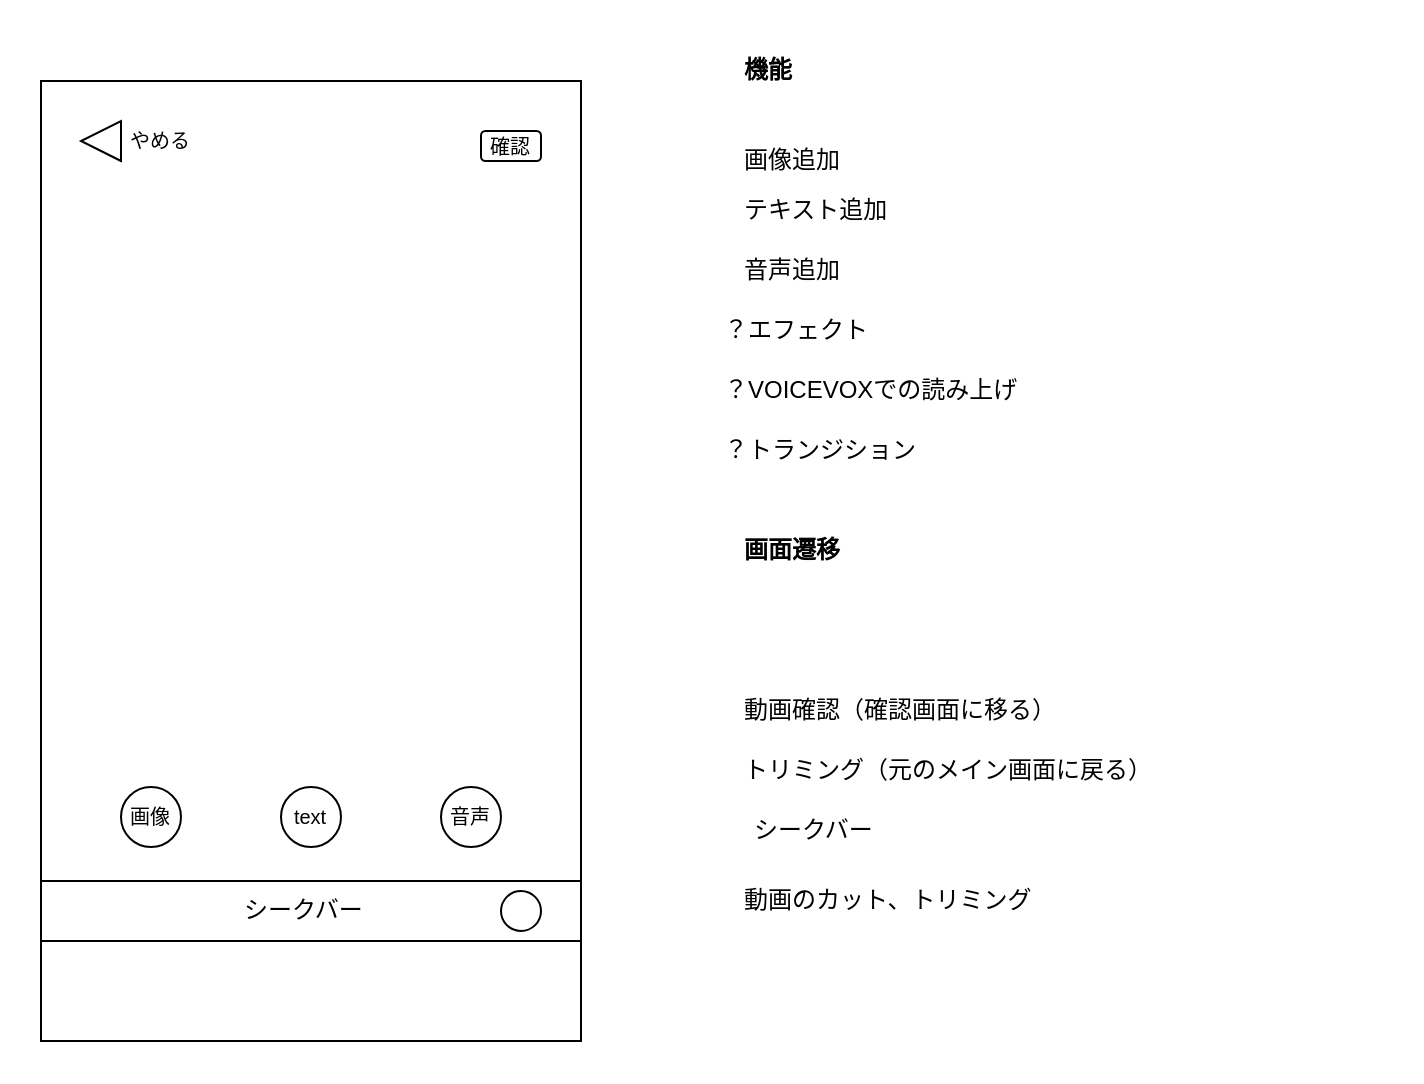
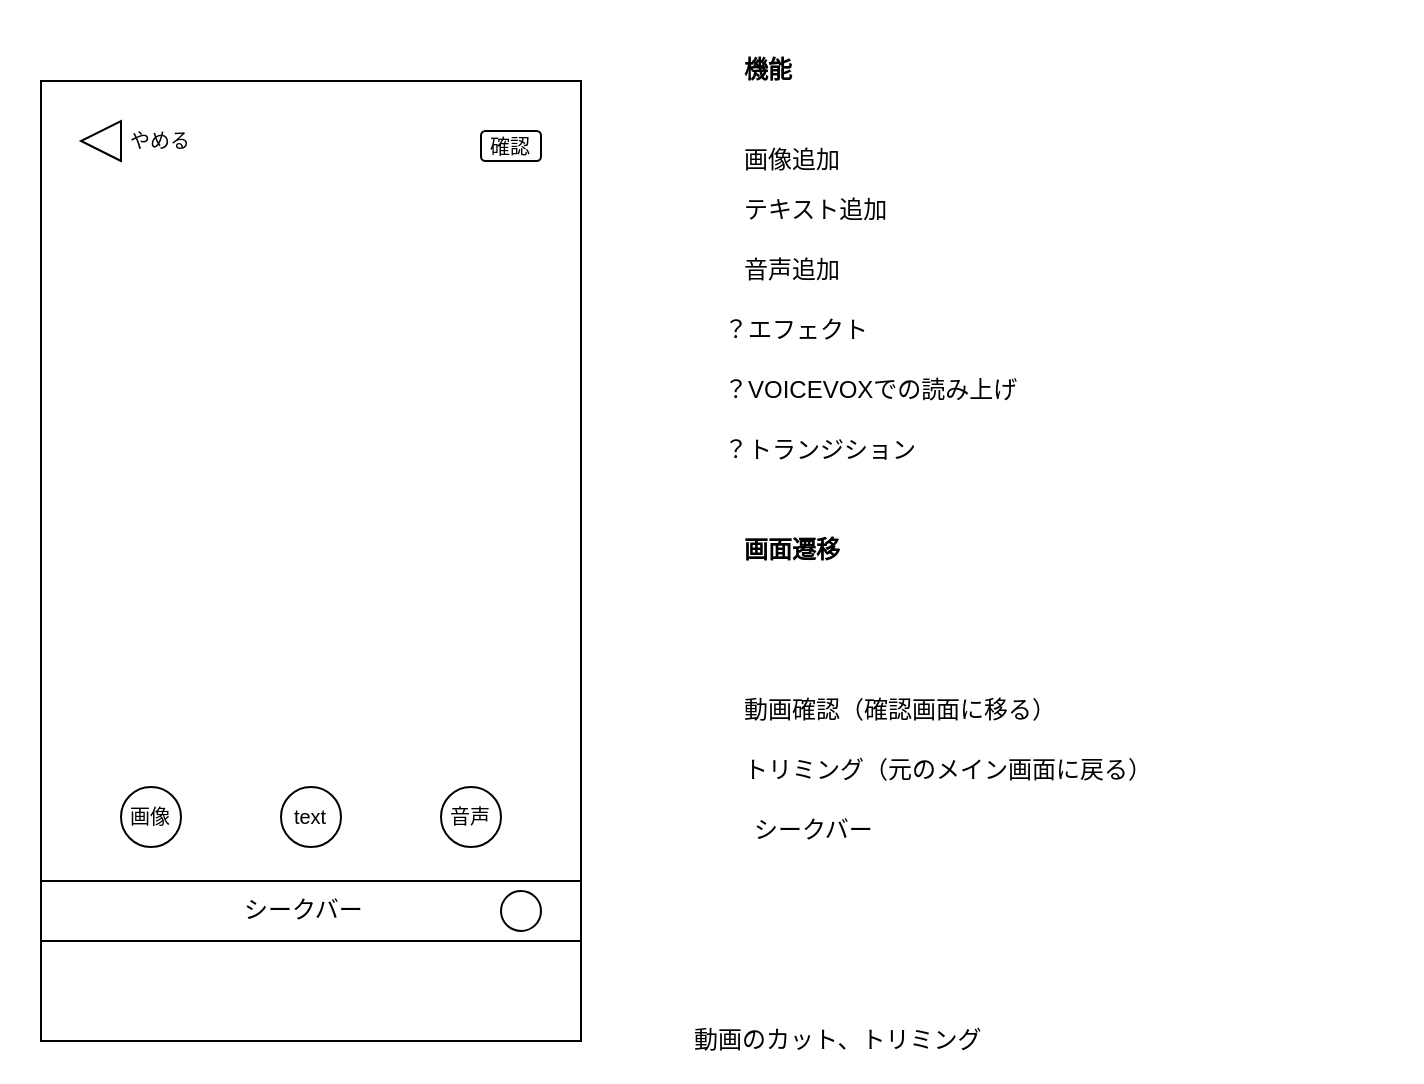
(1061, 901) -> (1011, 1041)
